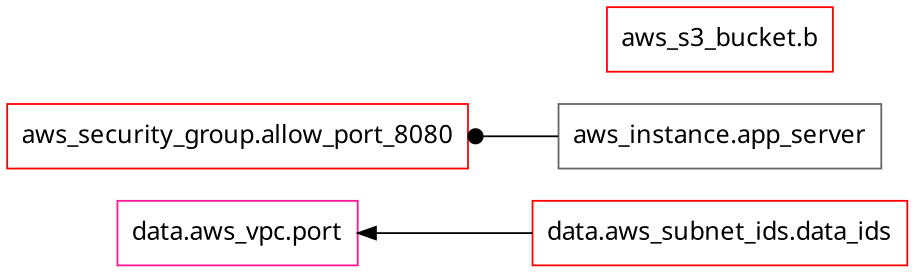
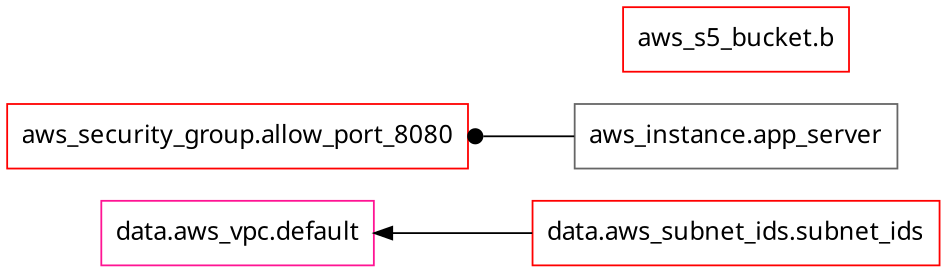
(720, 39) -> (736, 39)
(238, 233) -> (238, 233)
(720, 233) -> (736, 233)
